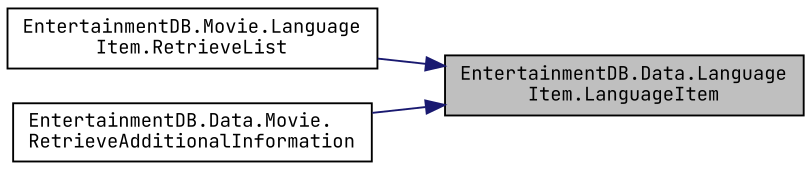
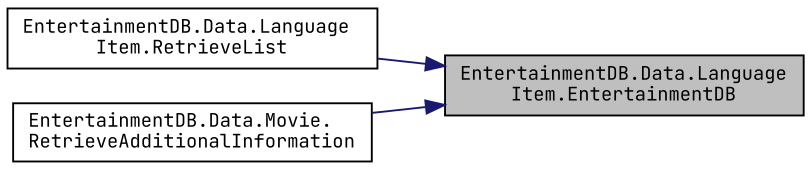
(192, 38) -> (192, 38)
(624, 85) -> (624, 85)
